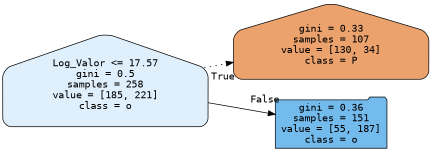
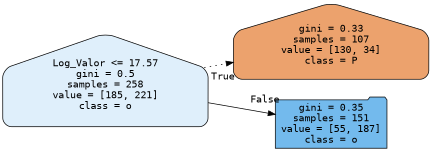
(331, 124) -> (331, 124)
